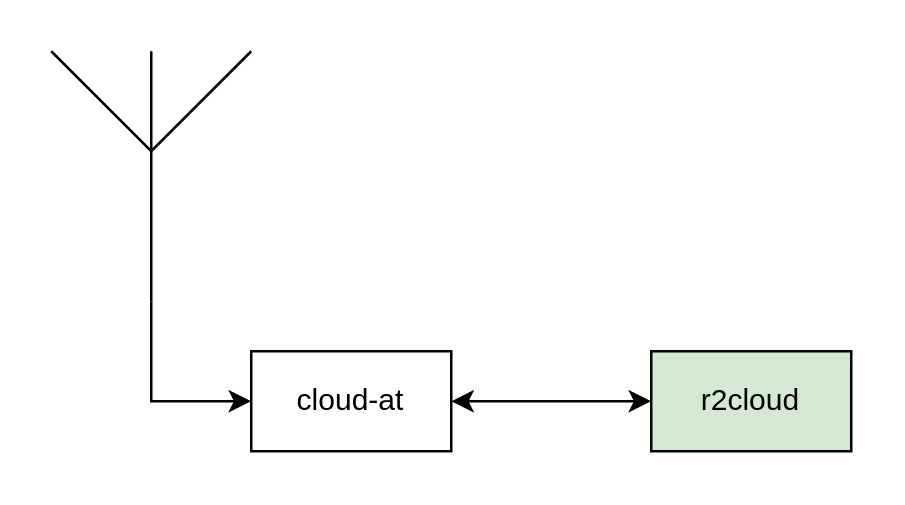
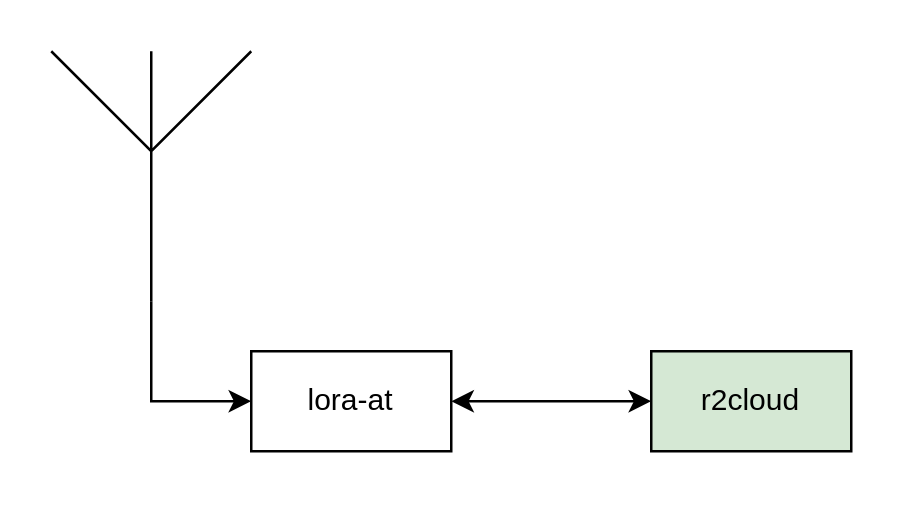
(351, 401) -> (351, 401)
